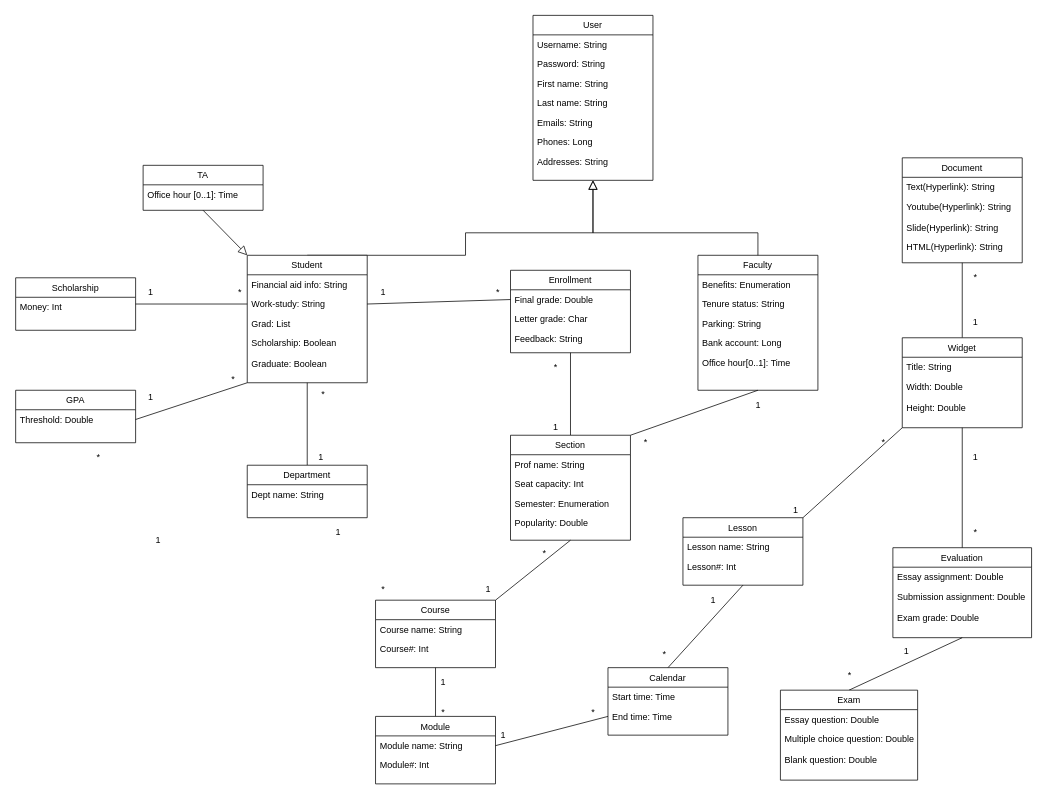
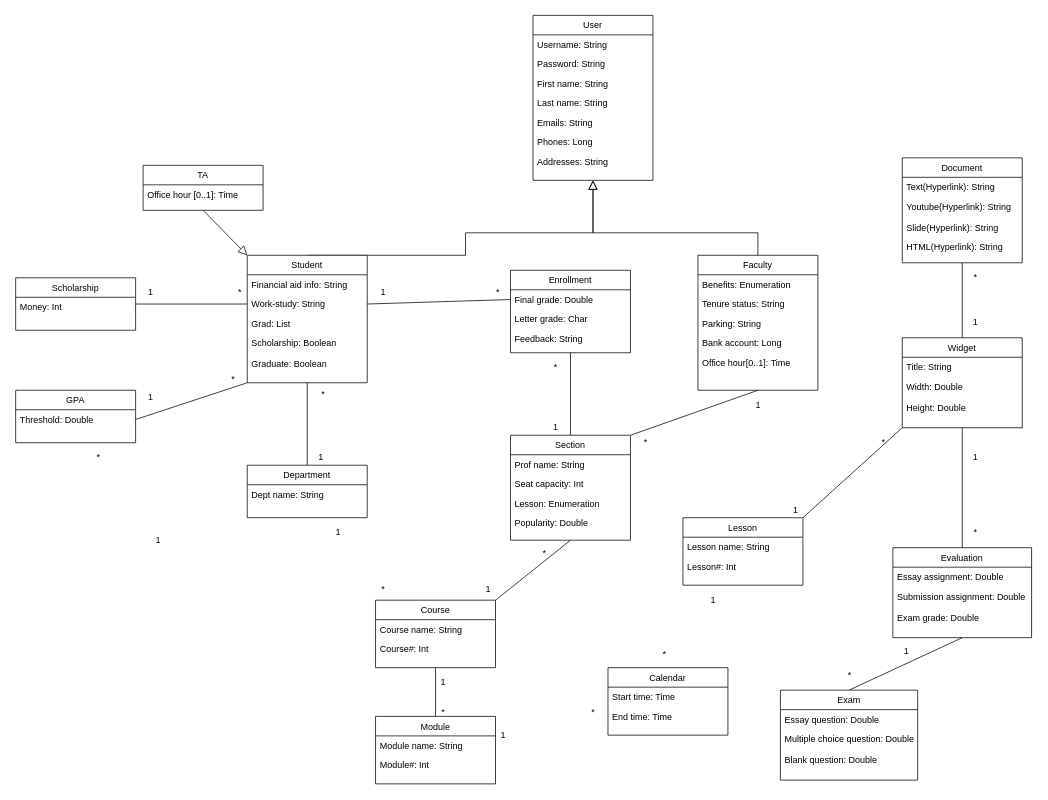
(564, 504) -> (559, 504)
(704, 628) -> none
(551, 732) -> none
